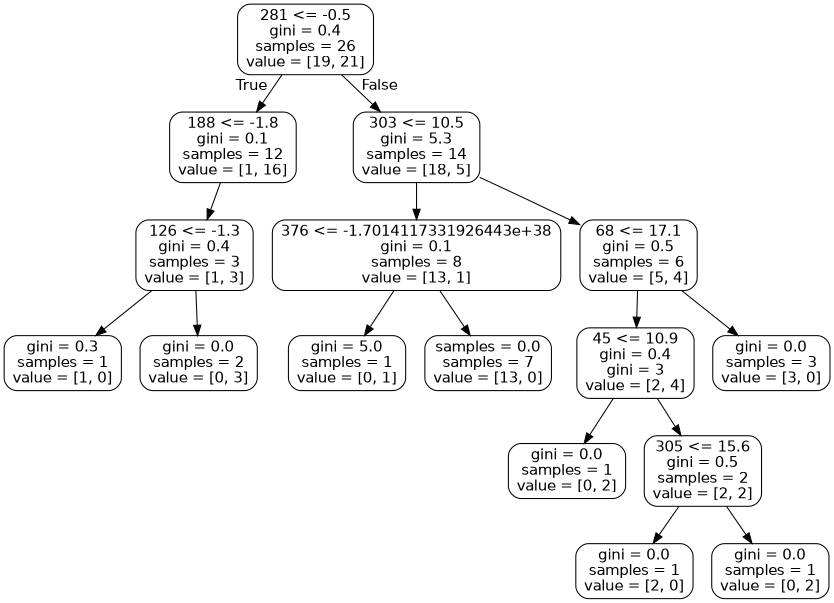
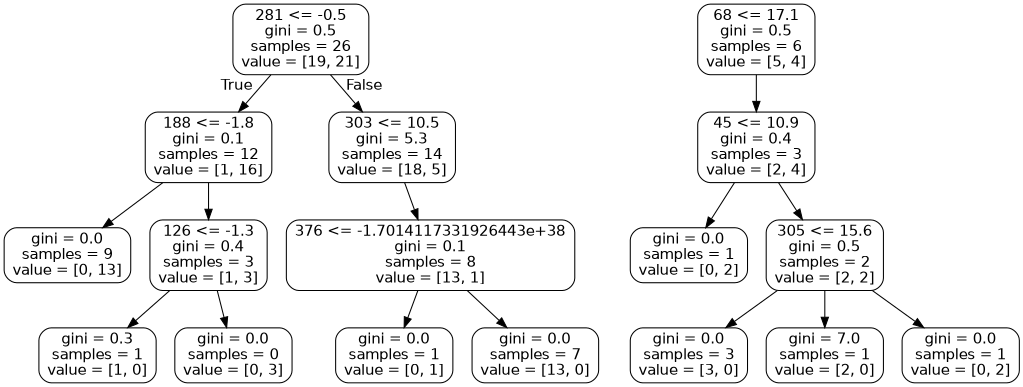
(306, 39) -> (301, 39)
(525, 199) -> none
none -> (67, 255)
(706, 310) -> (756, 306)
(199, 363) -> (233, 355)
(347, 363) -> (394, 355)
(488, 363) -> (535, 355)
(635, 363) -> (756, 147)
(634, 571) -> (825, 355)
